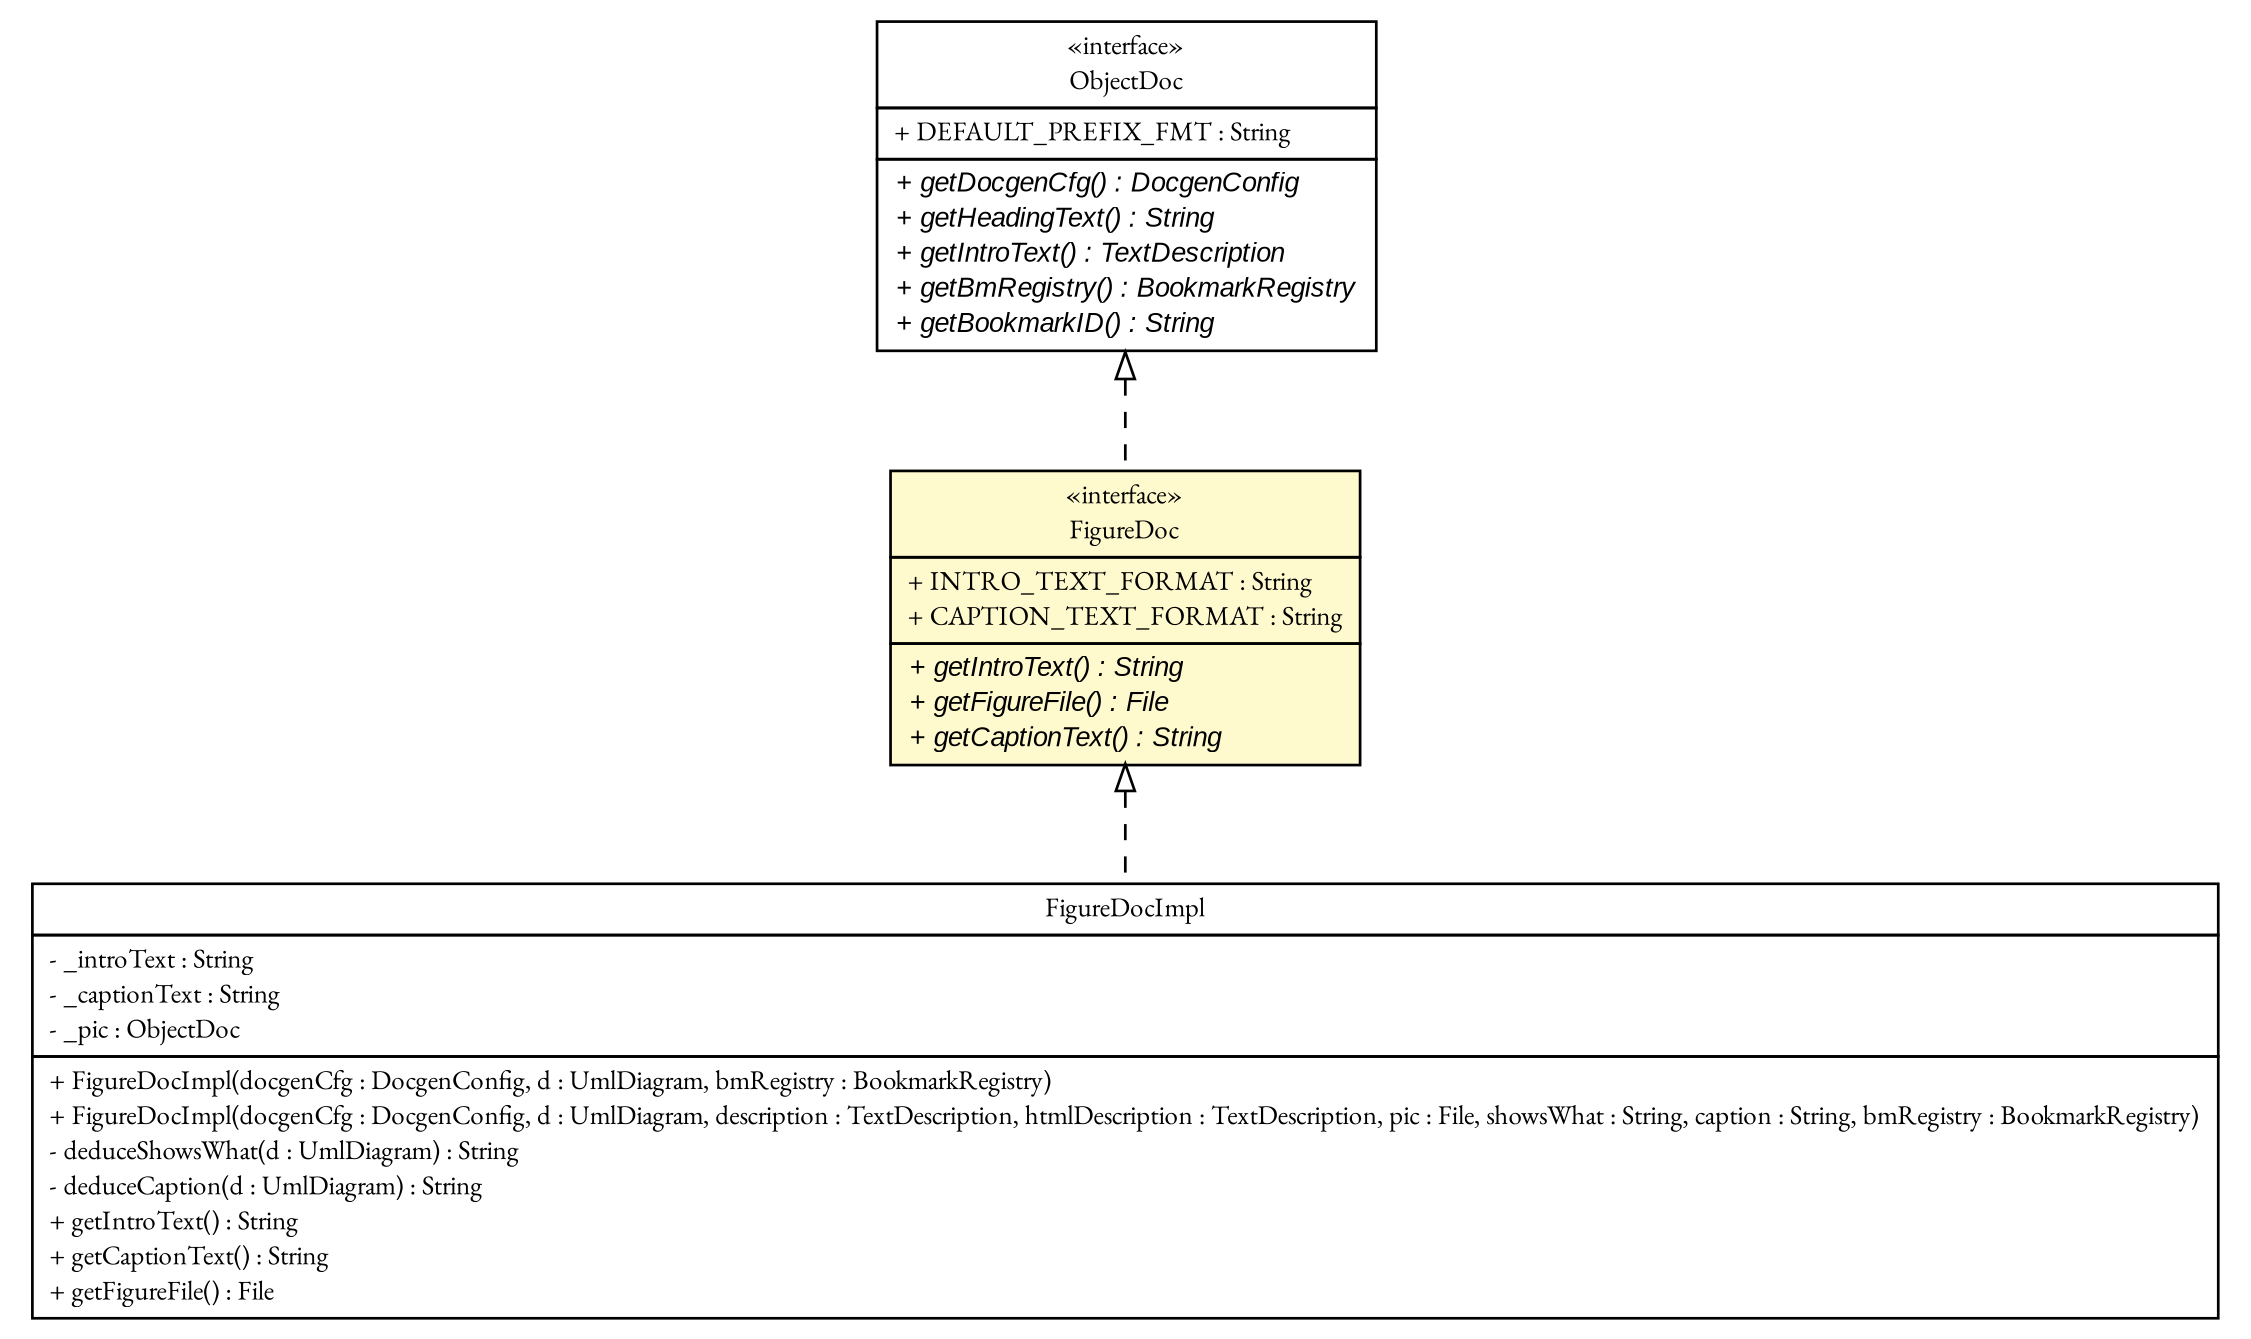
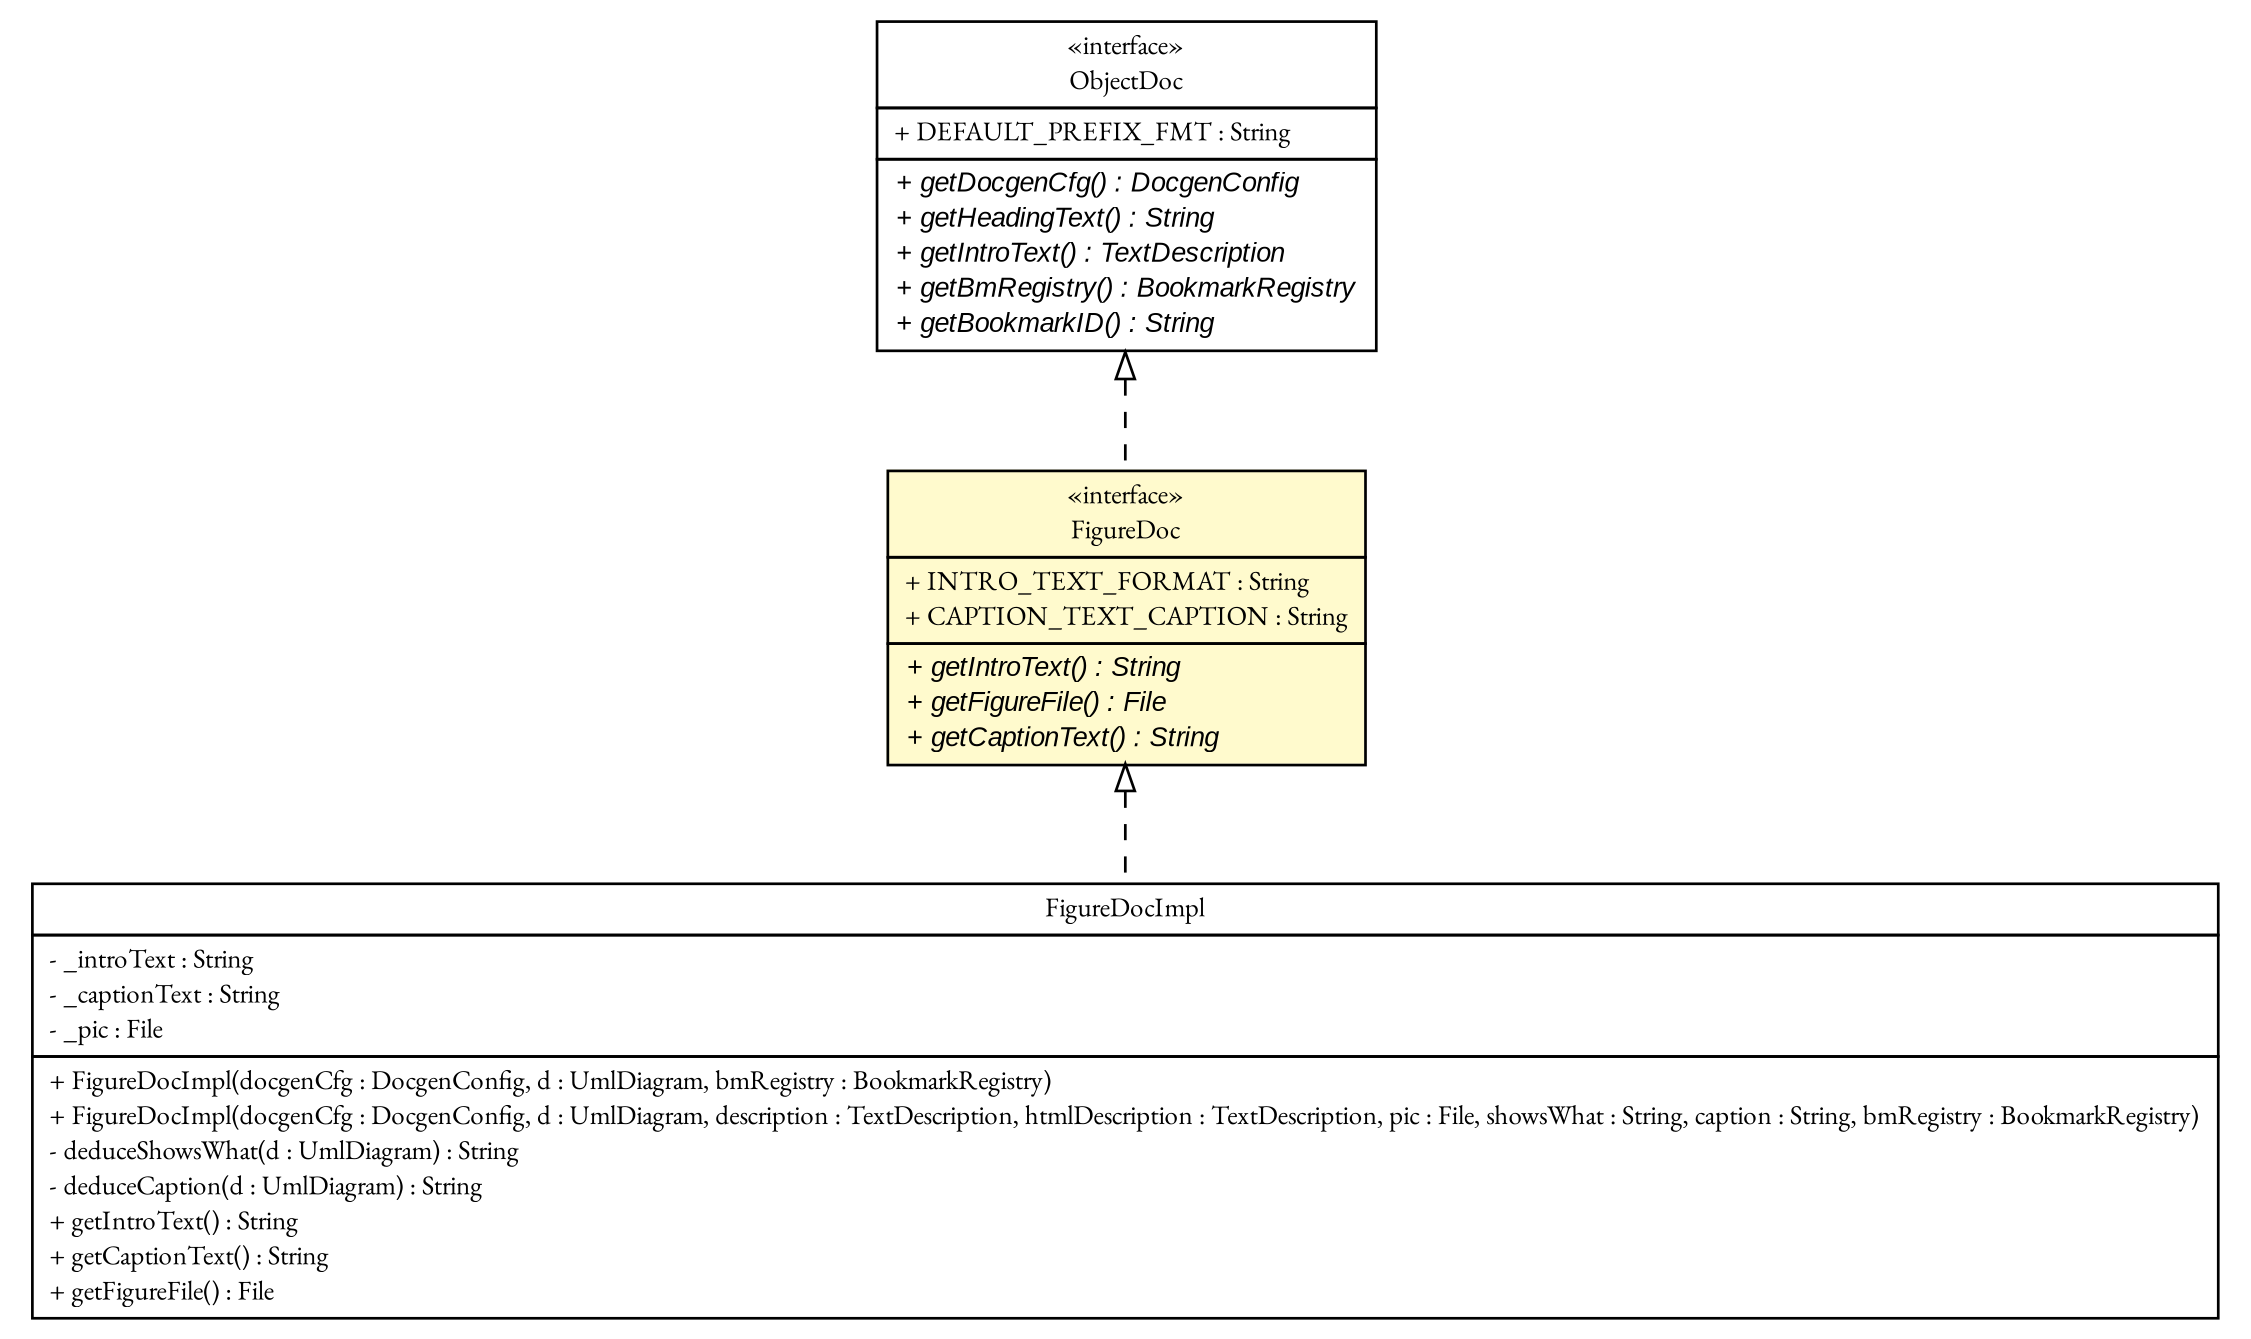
(1125, 617) -> (1127, 617)
(146, 1030) -> (107, 1030)
